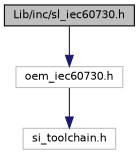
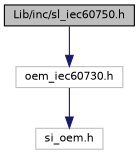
(69, 15) -> (69, 15)
(69, 139) -> (69, 139)
